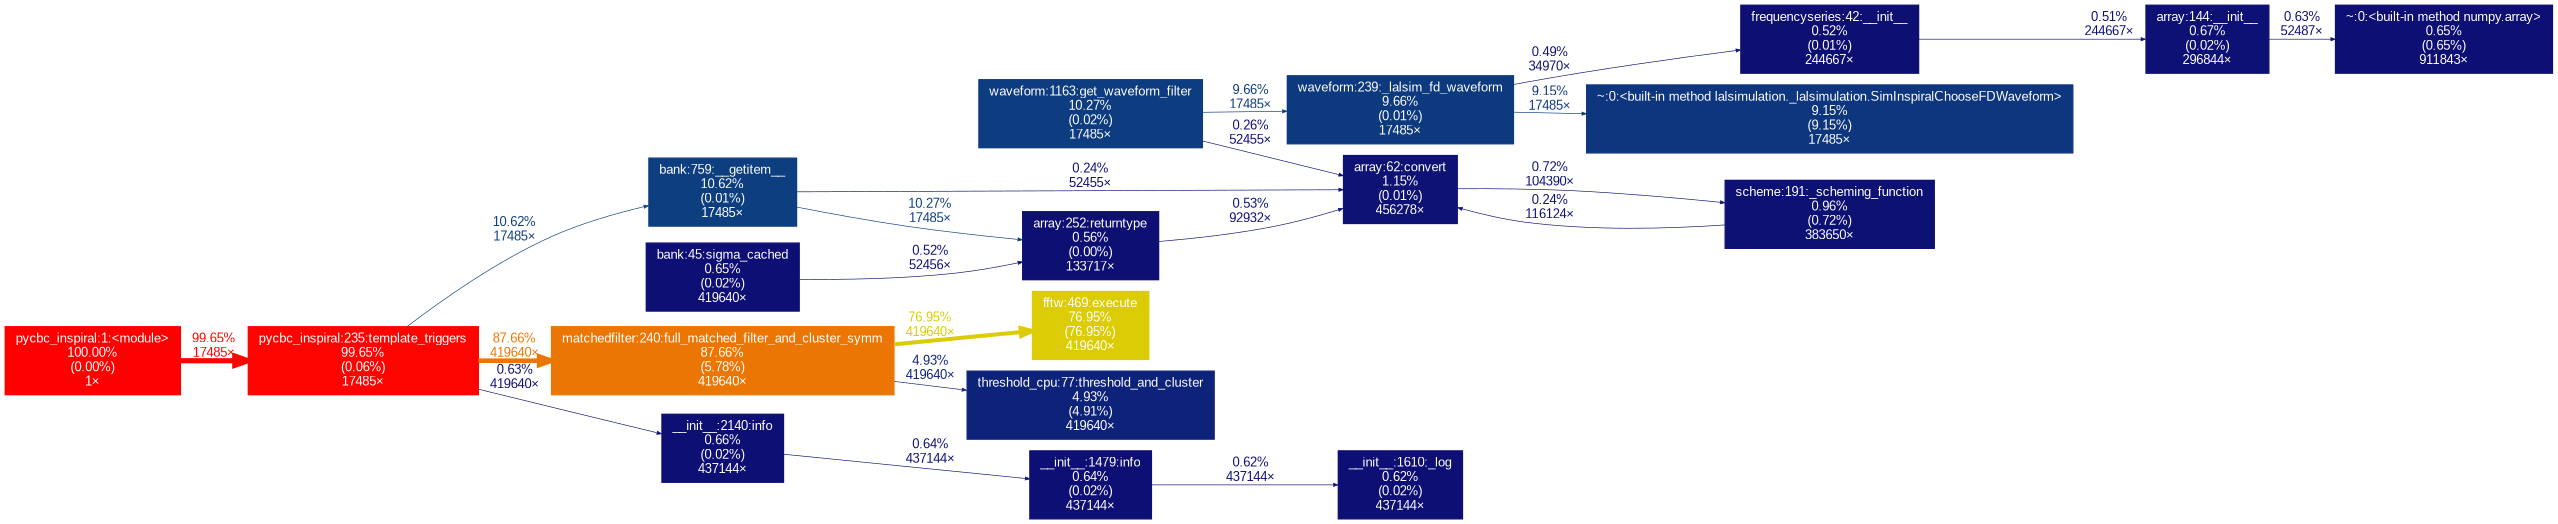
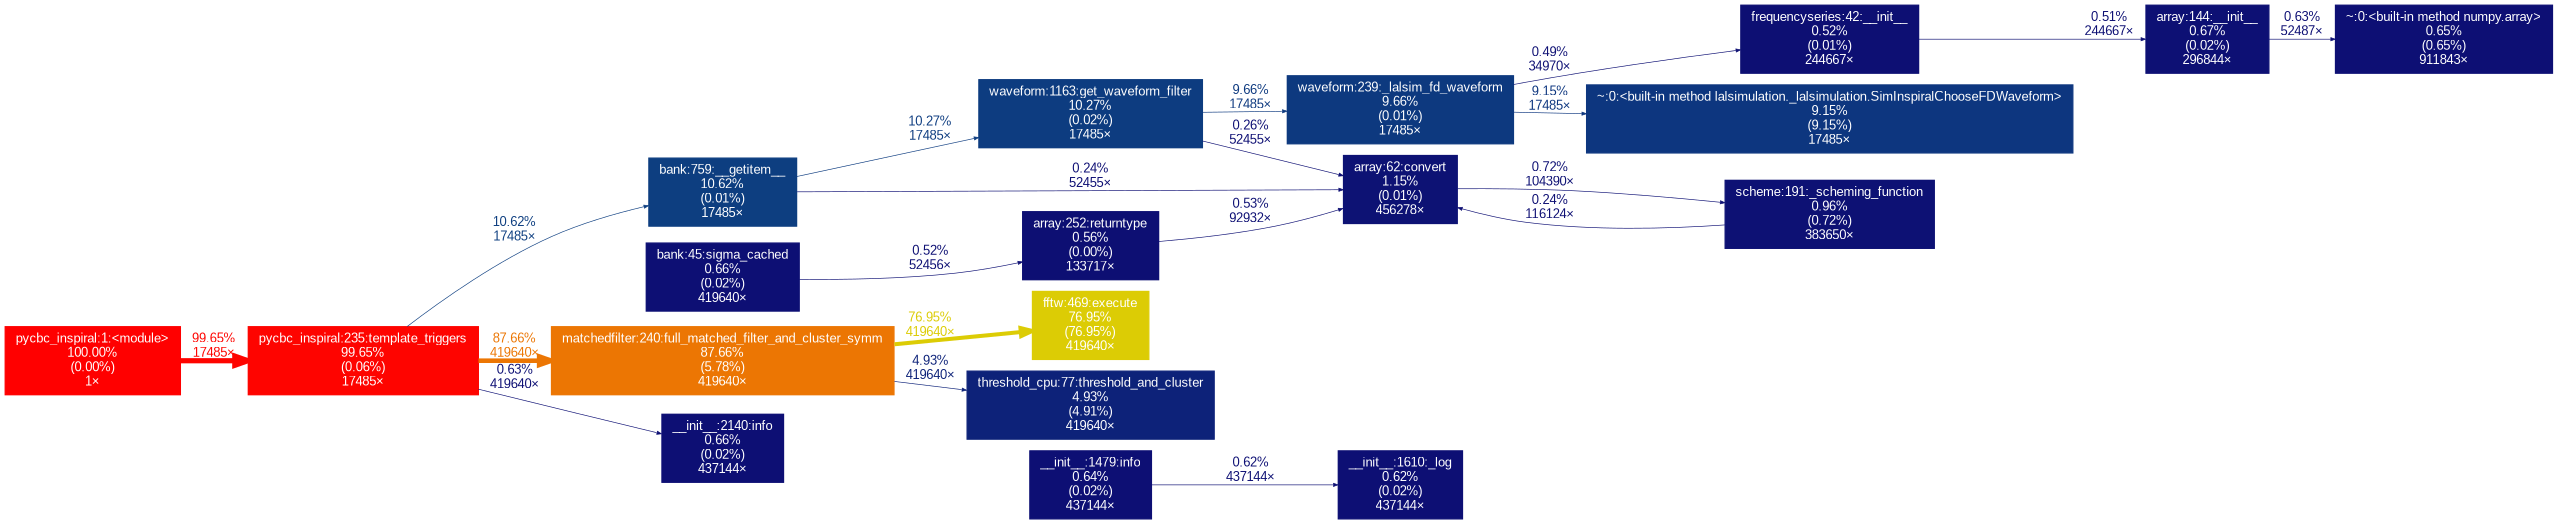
(907, 226) -> (885, 157)
(723, 277) -> (723, 277)
(904, 466) -> none
